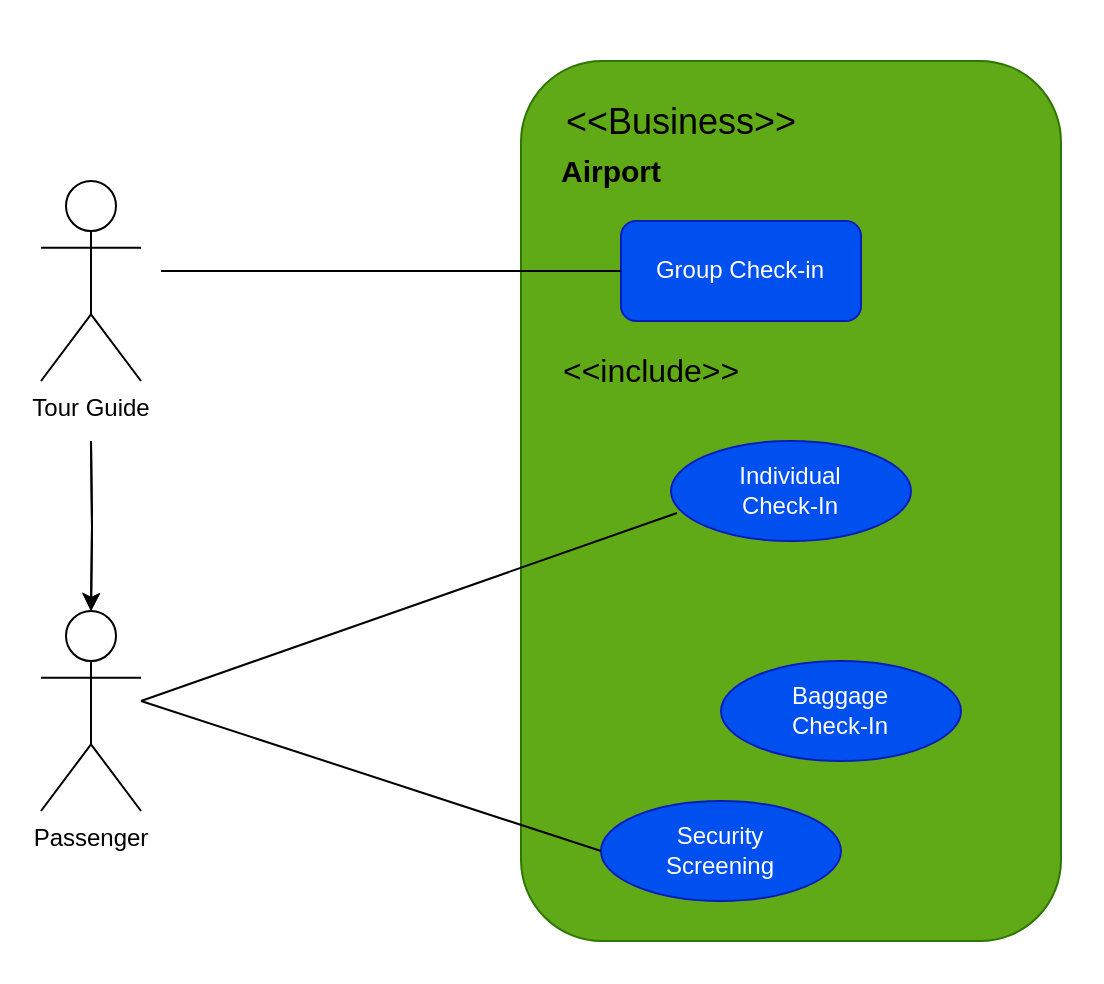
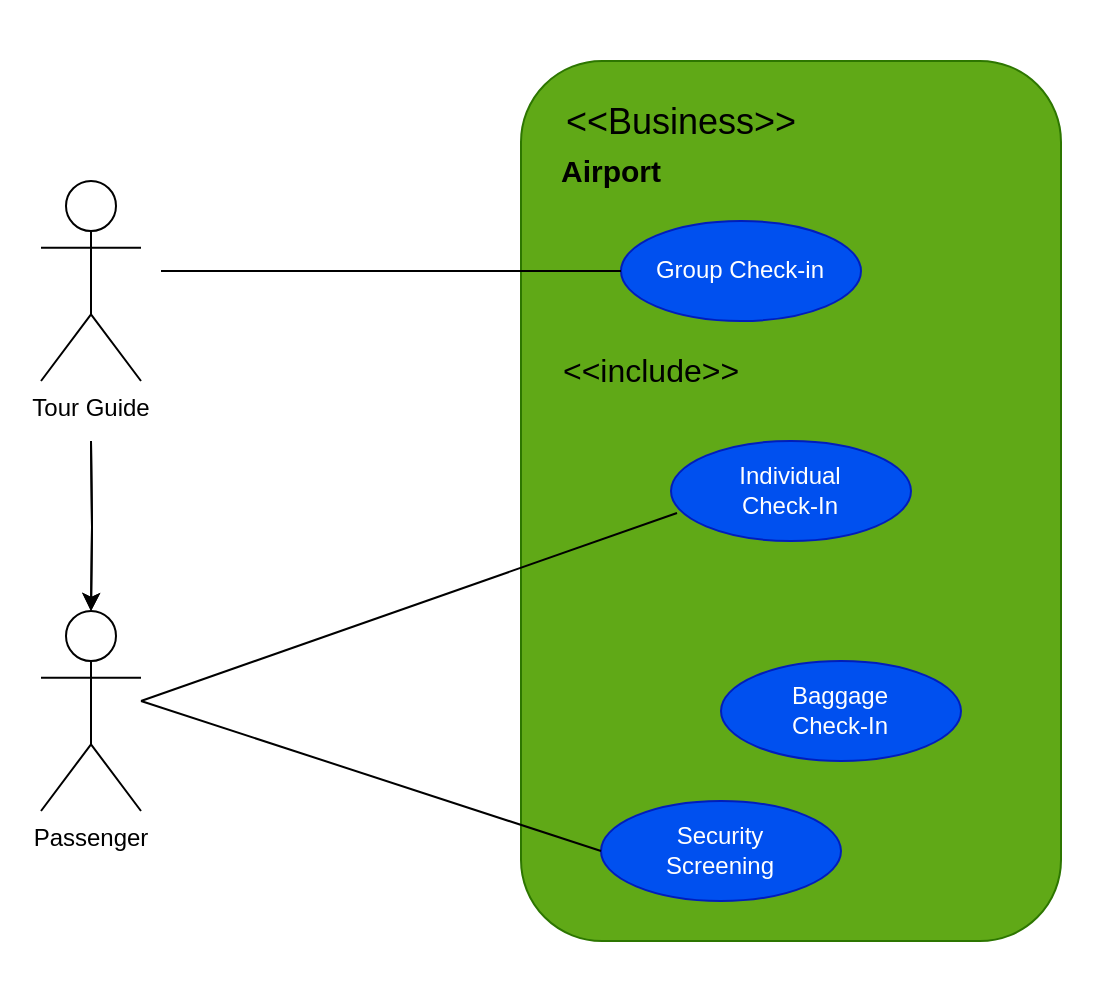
(741, 271) -> (741, 271)
